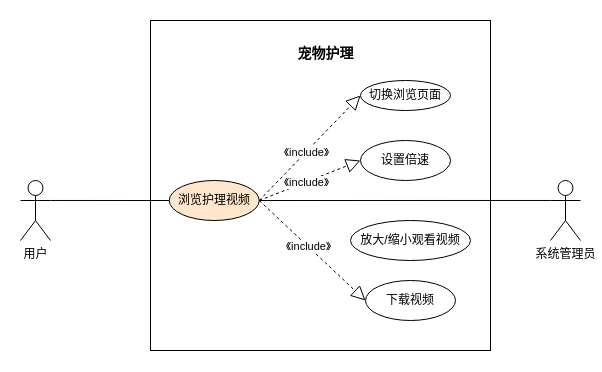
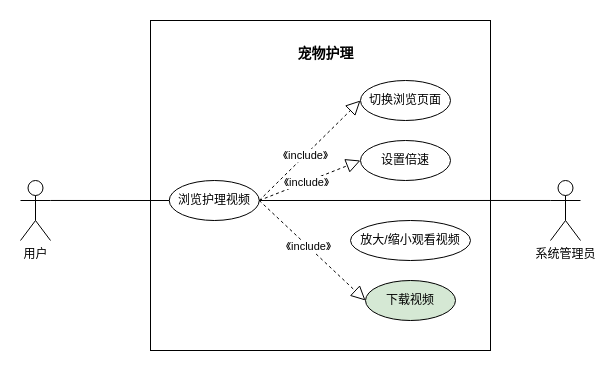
(406, 96) -> (406, 101)
(214, 201) -> (214, 201)
(411, 301) -> (411, 301)
